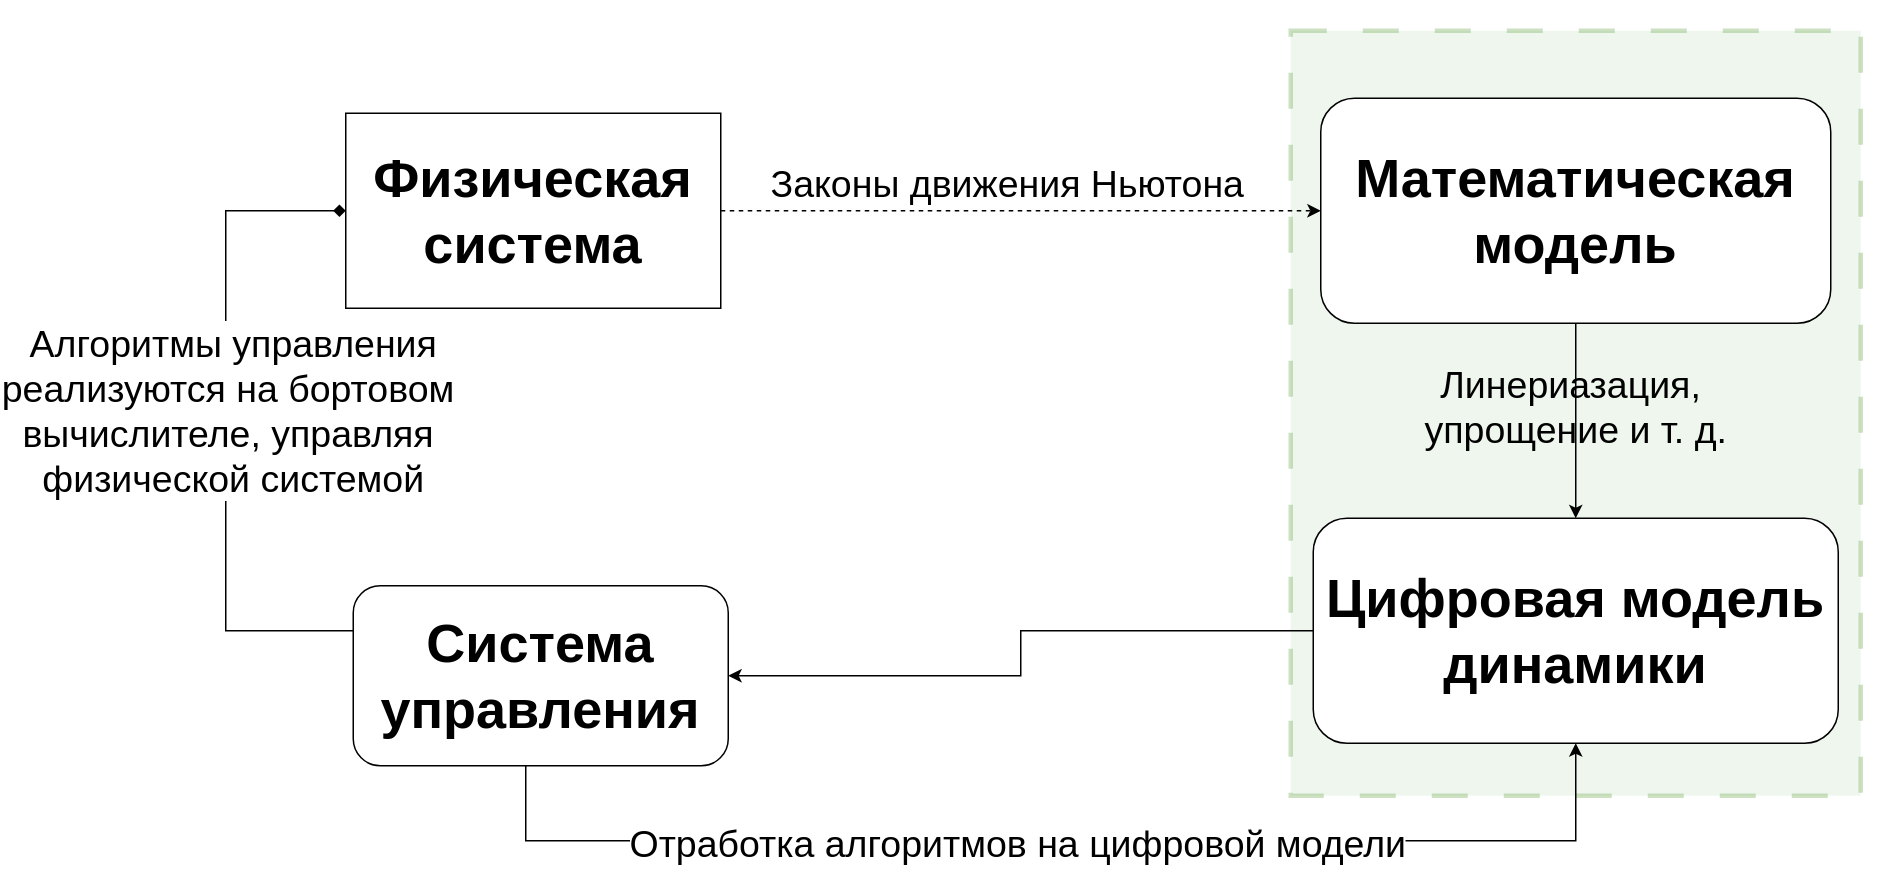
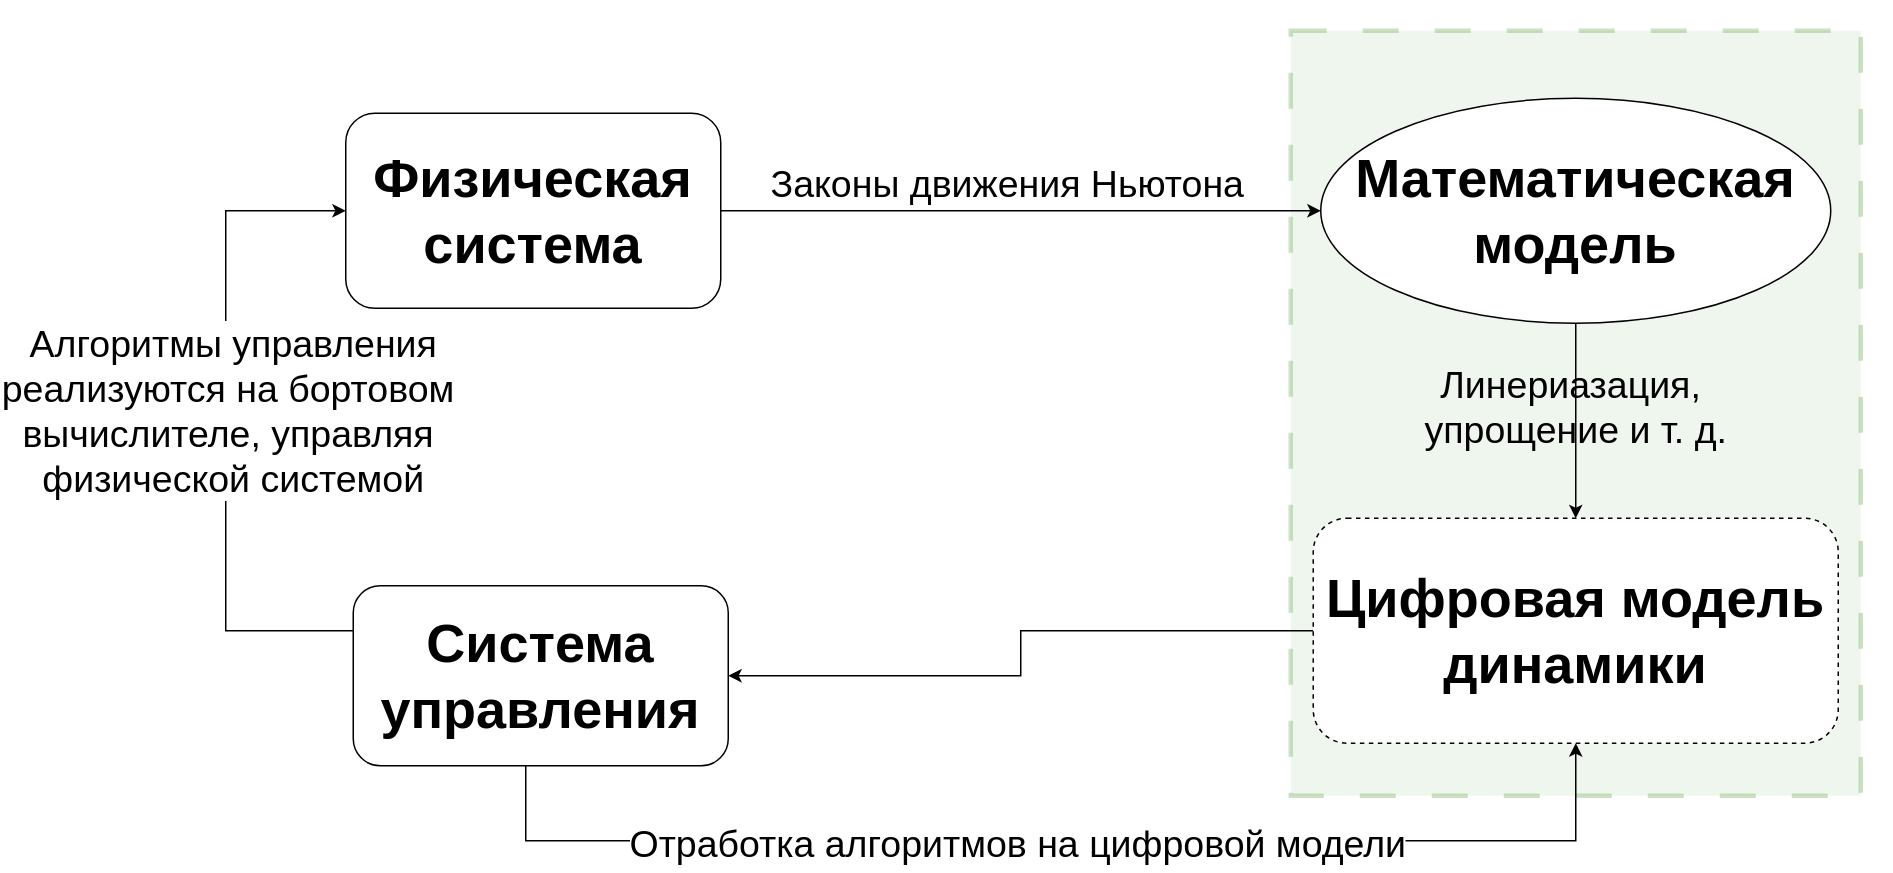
(333, 211) -> (334, 211)
(533, 211) -> (533, 211)
(1015, 211) -> (1015, 211)
(1576, 211) -> (1576, 211)
(1576, 631) -> (1576, 631)
